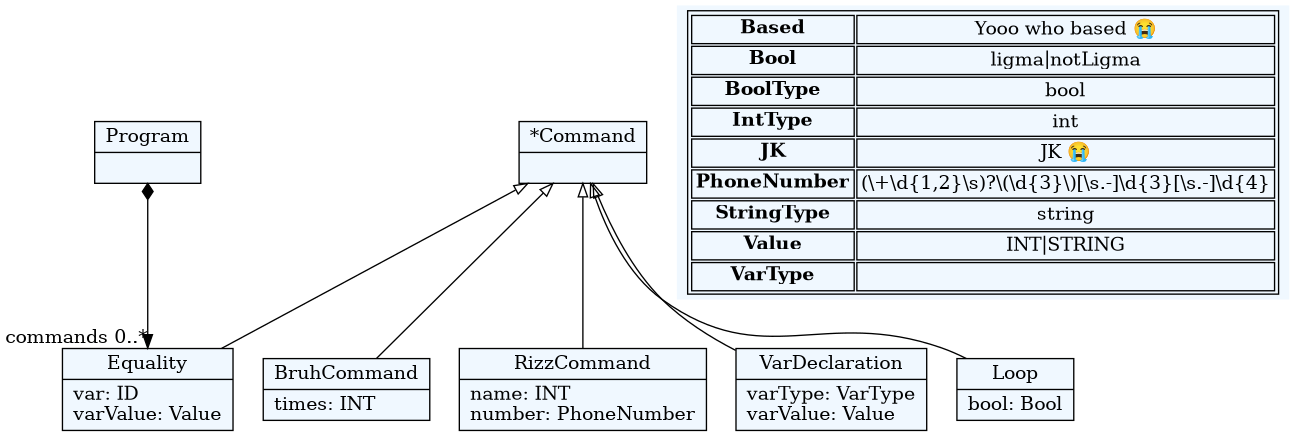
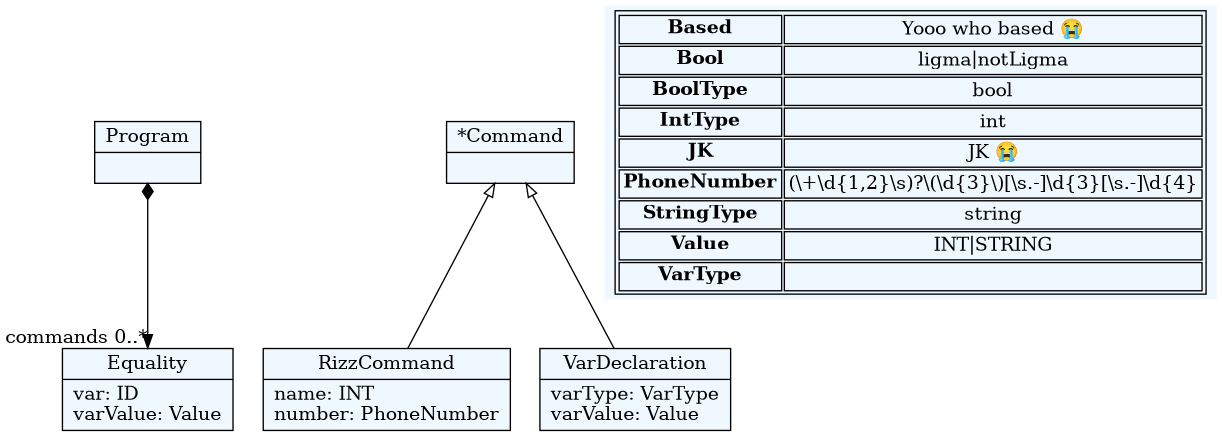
(369, 269) -> none
(347, 389) -> none
(1015, 389) -> none
